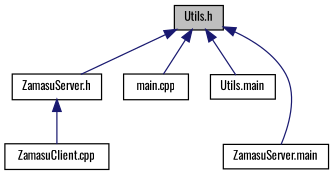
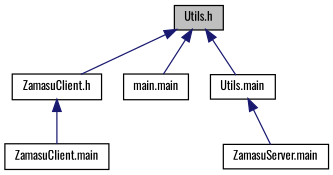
(287, 77) -> (262, 127)
(57, 87) -> (57, 87)
(156, 87) -> (156, 87)
(57, 157) -> (57, 157)
